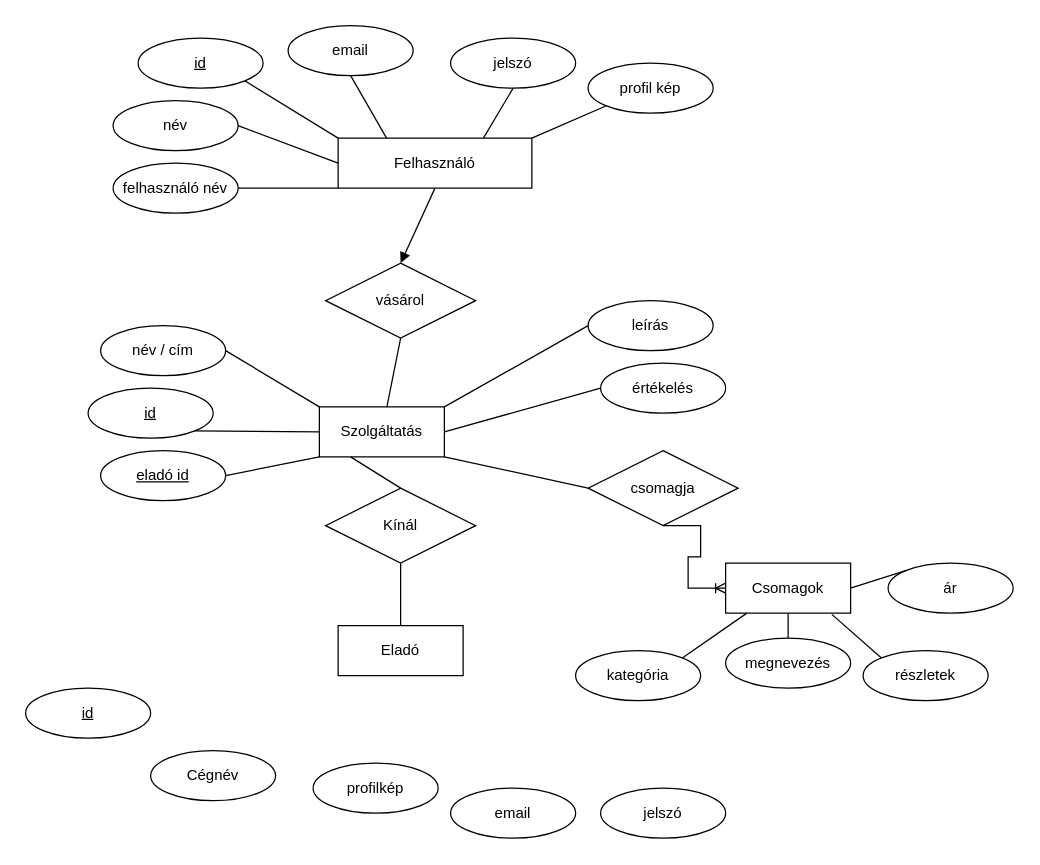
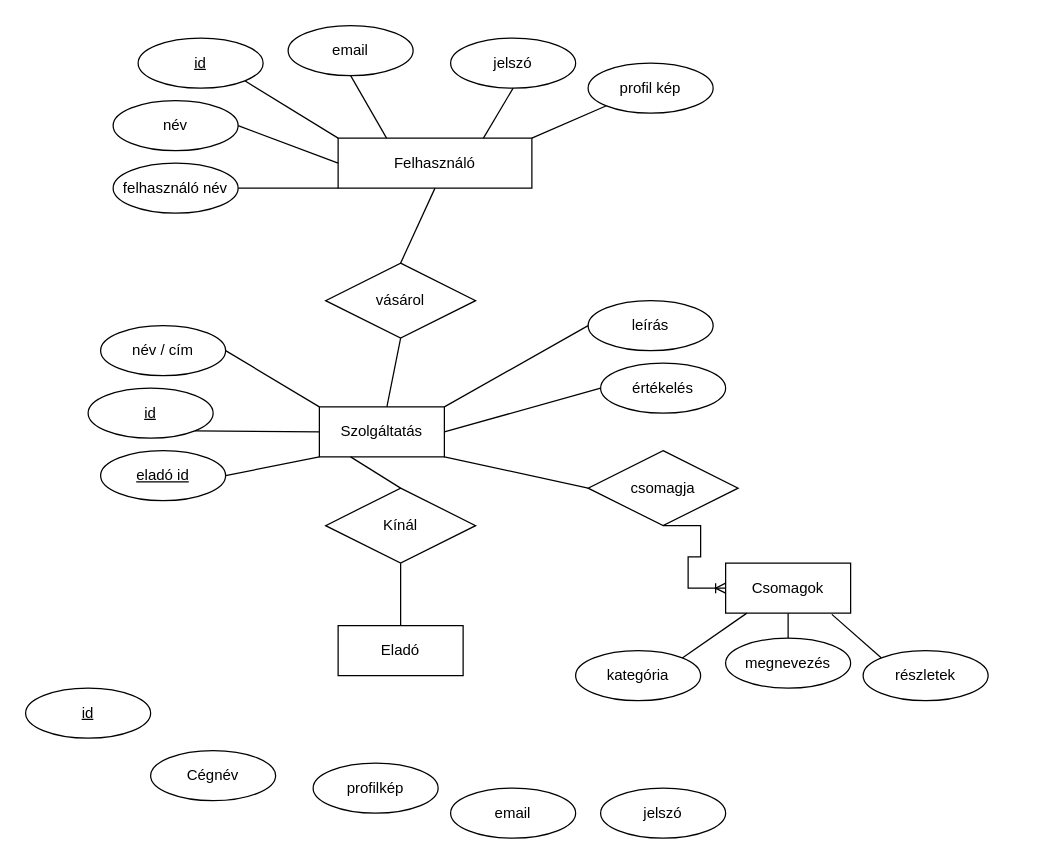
(405, 253) -> (404, 257)
(879, 579) -> none
(951, 588) -> none
